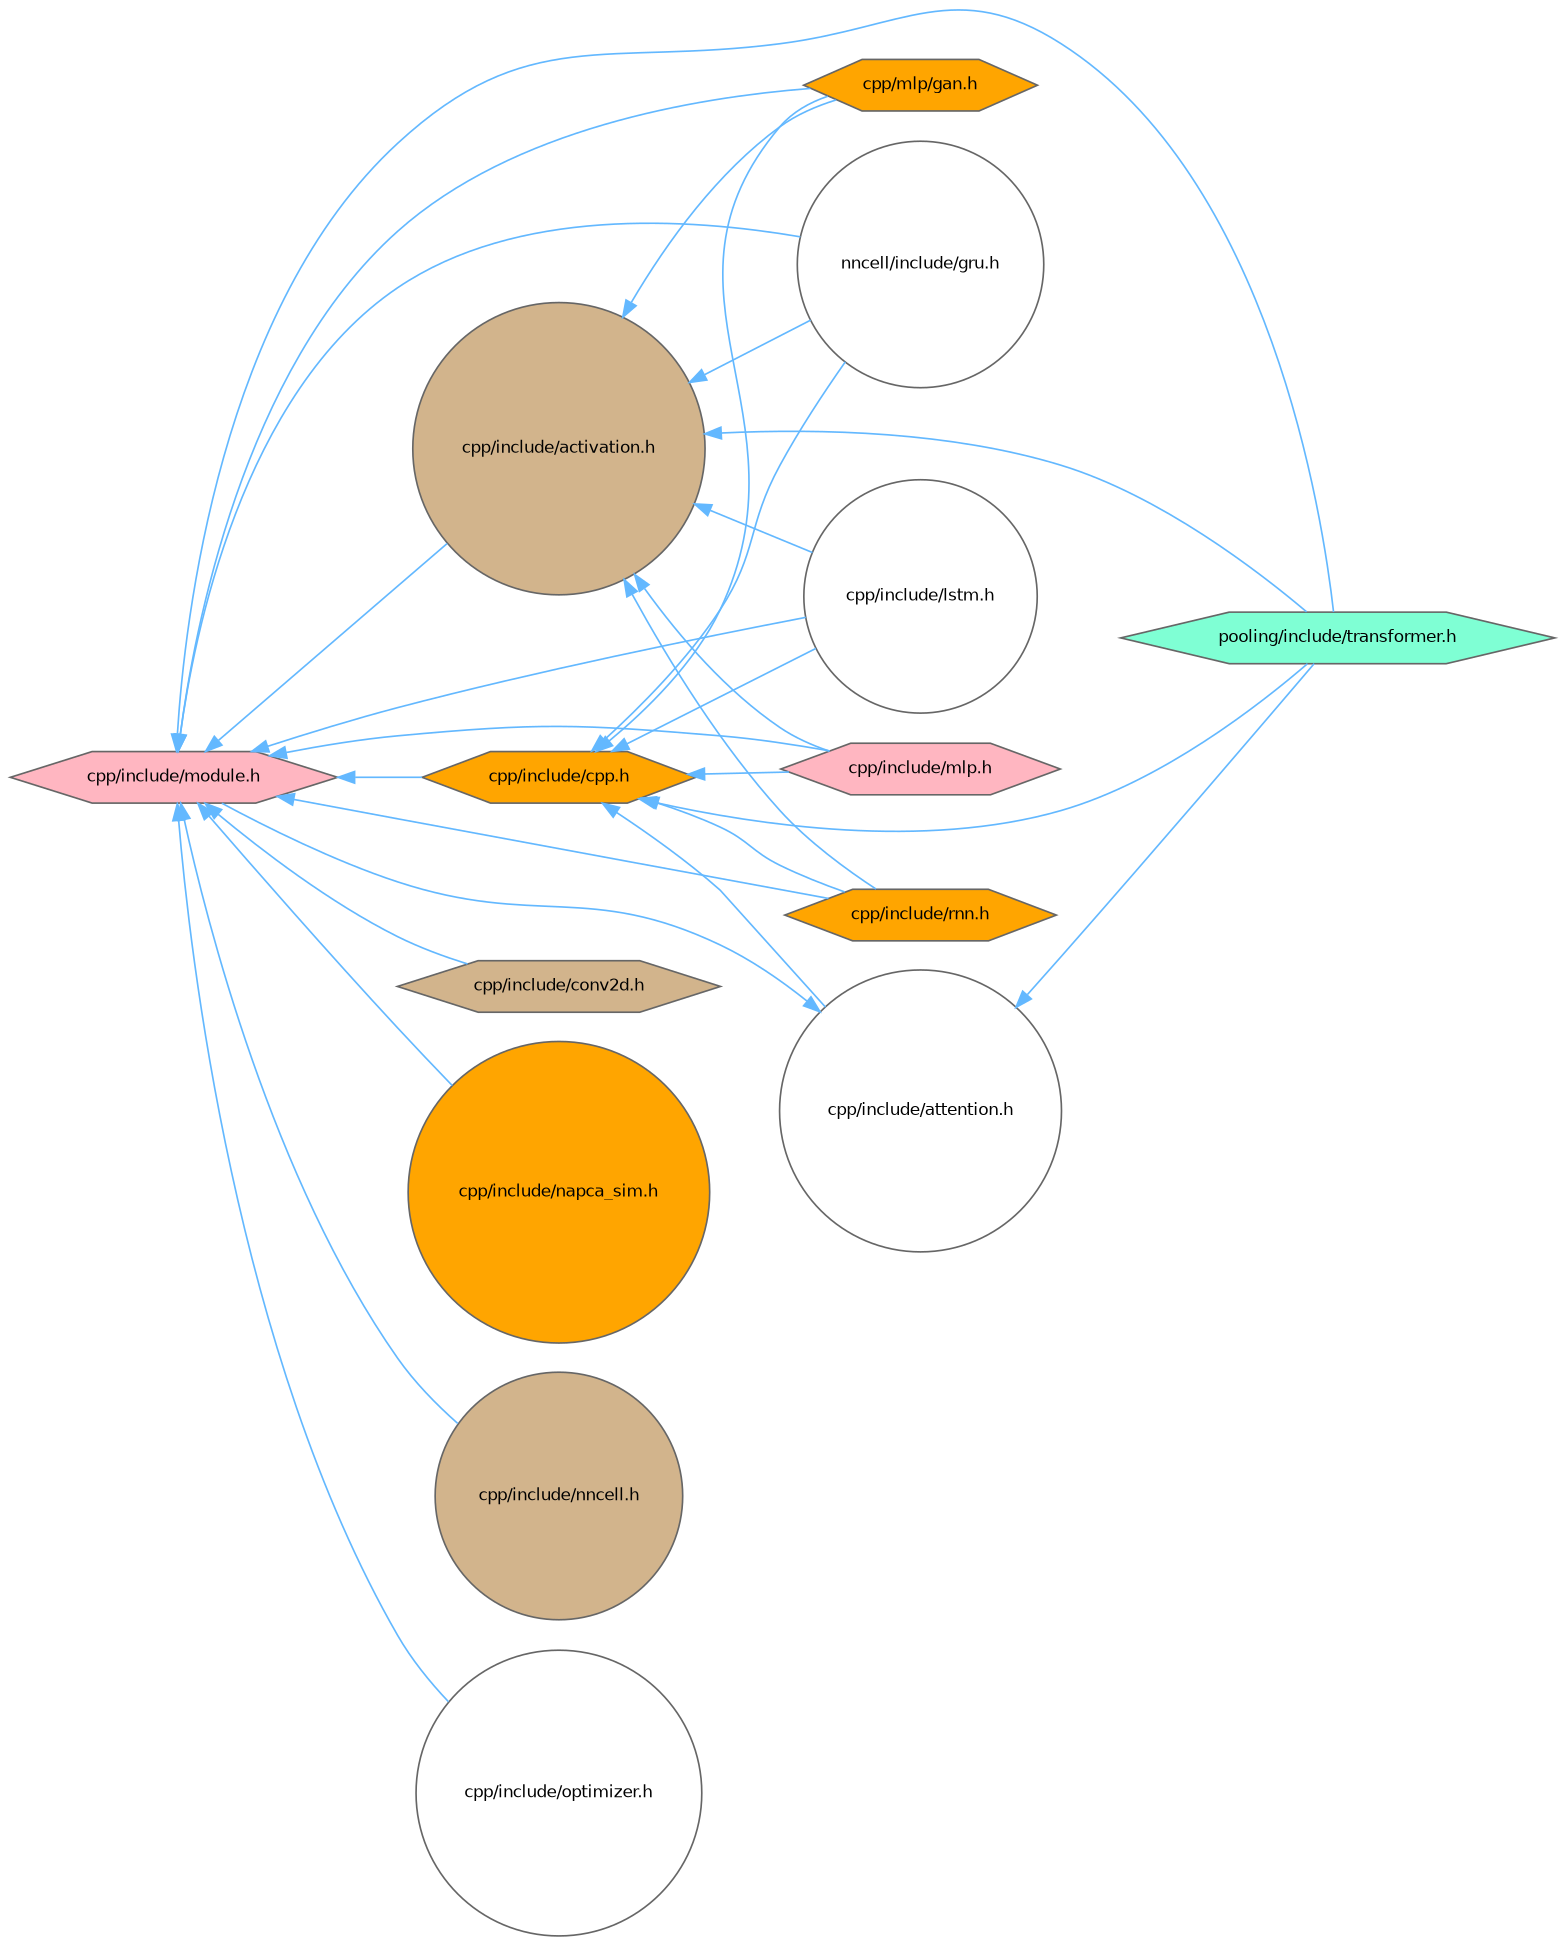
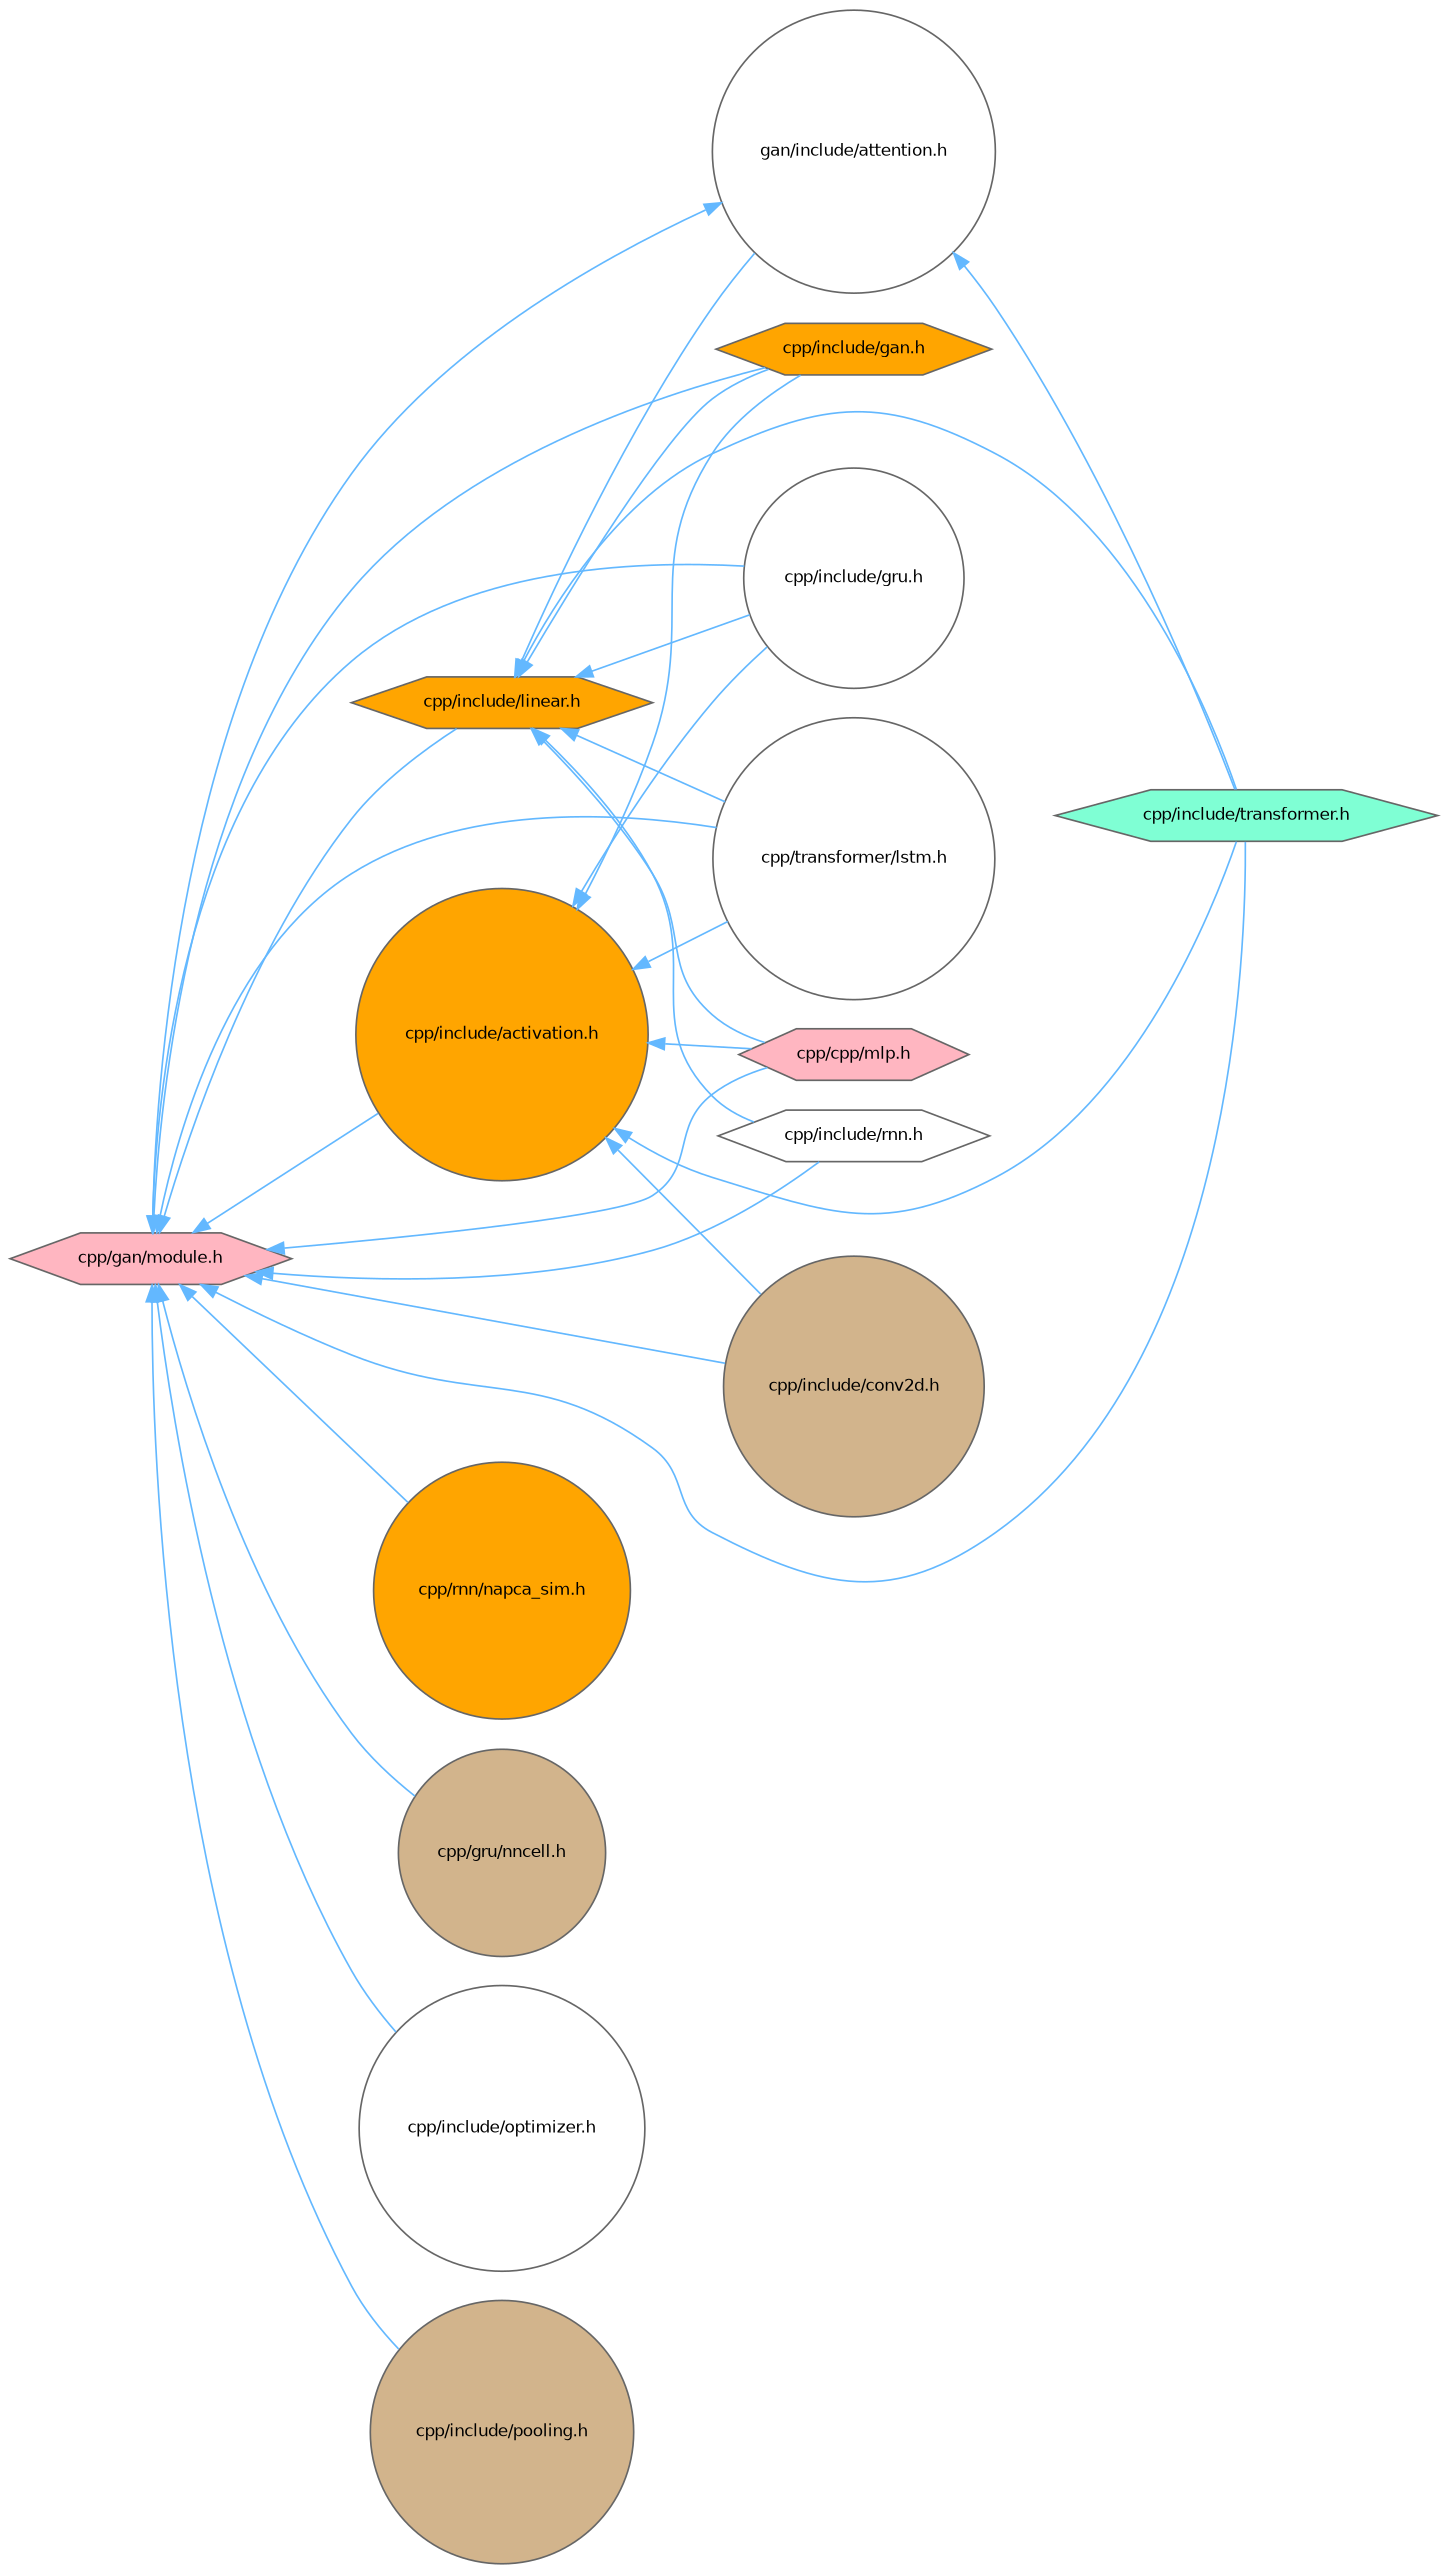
(921, 85) -> (854, 349)
(921, 265) -> (854, 578)
(559, 449) -> (502, 1035)
(921, 596) -> (854, 859)
(1338, 638) -> (1246, 816)
(736, 757) -> (689, 1222)
(921, 769) -> (854, 1055)
(174, 777) -> (151, 1259)
(559, 777) -> (502, 703)
(921, 915) -> (854, 1136)
(559, 986) -> (854, 1386)
(921, 1111) -> (854, 152)
(559, 1192) -> (502, 1591)
(559, 1496) -> (502, 1853)
none -> (502, 2432)
